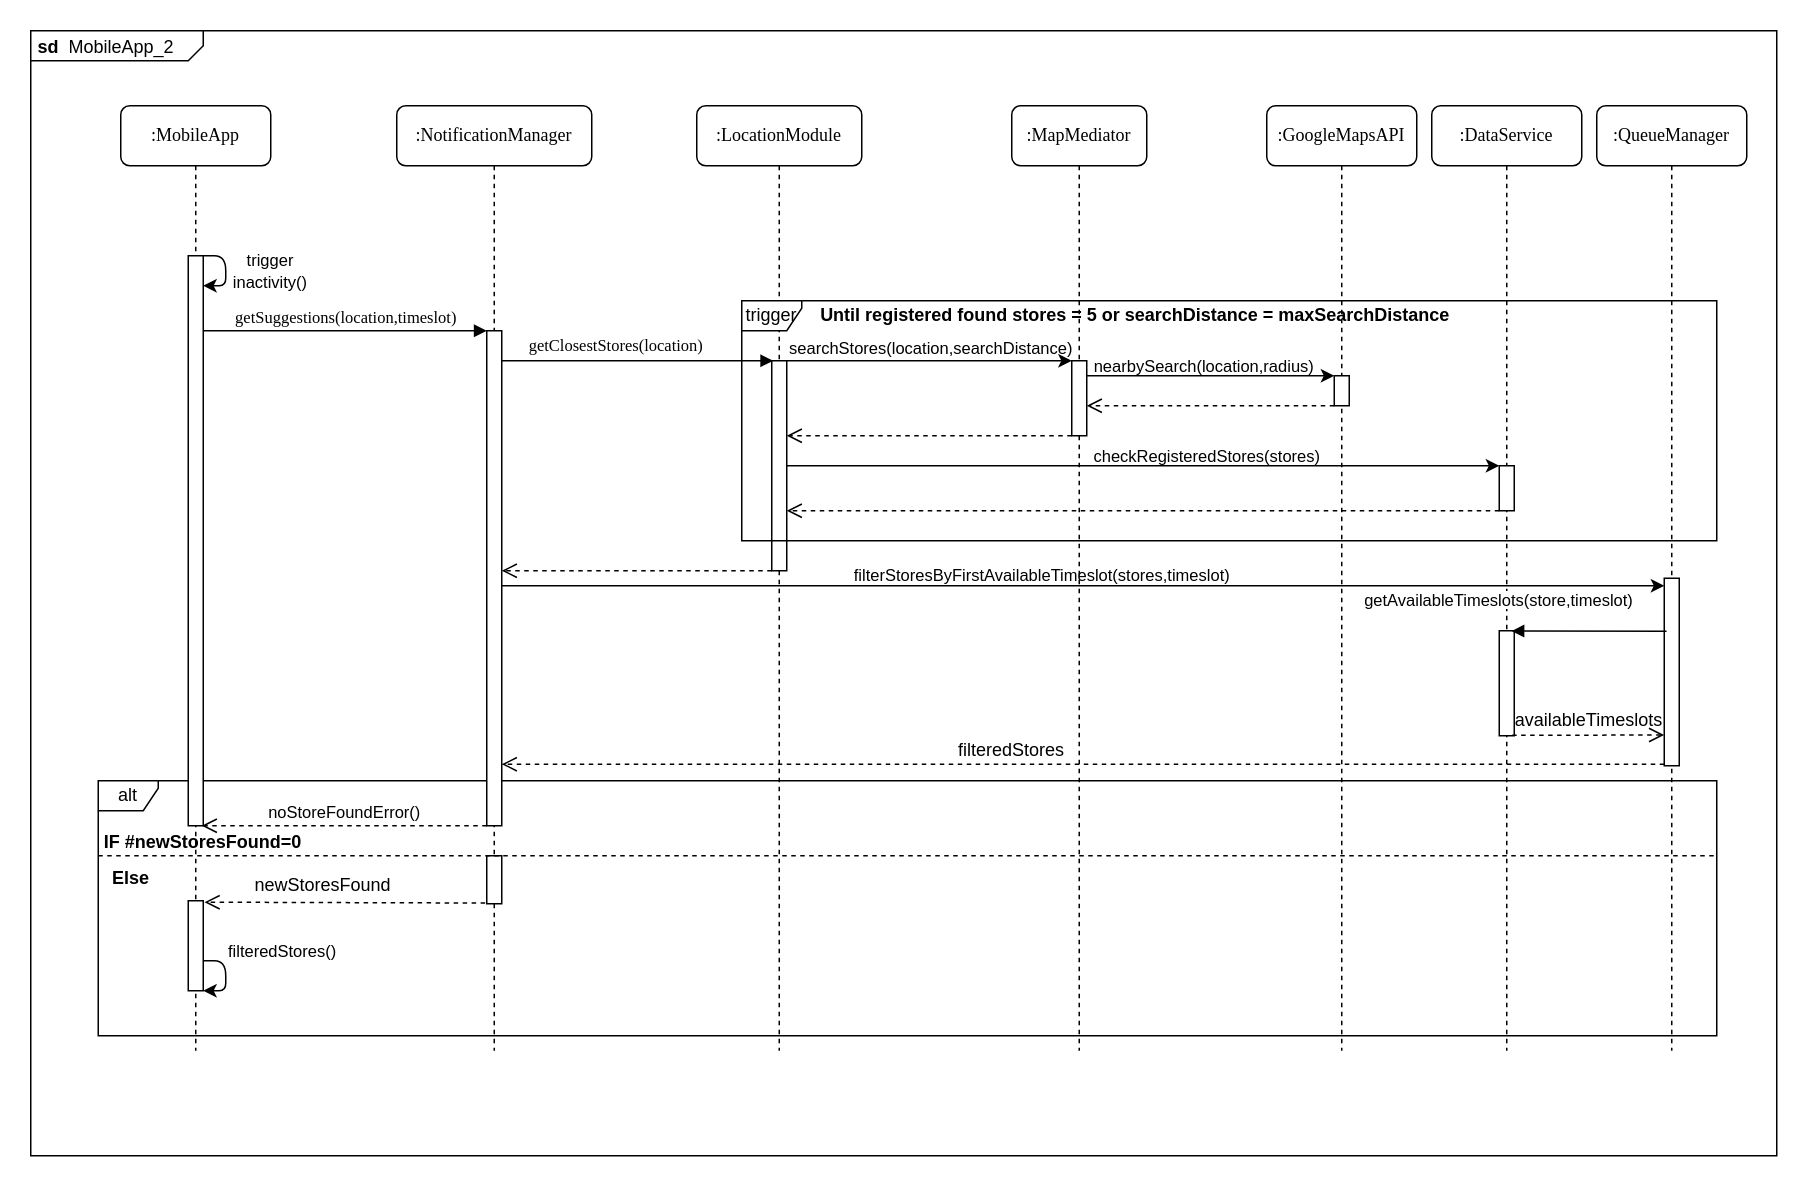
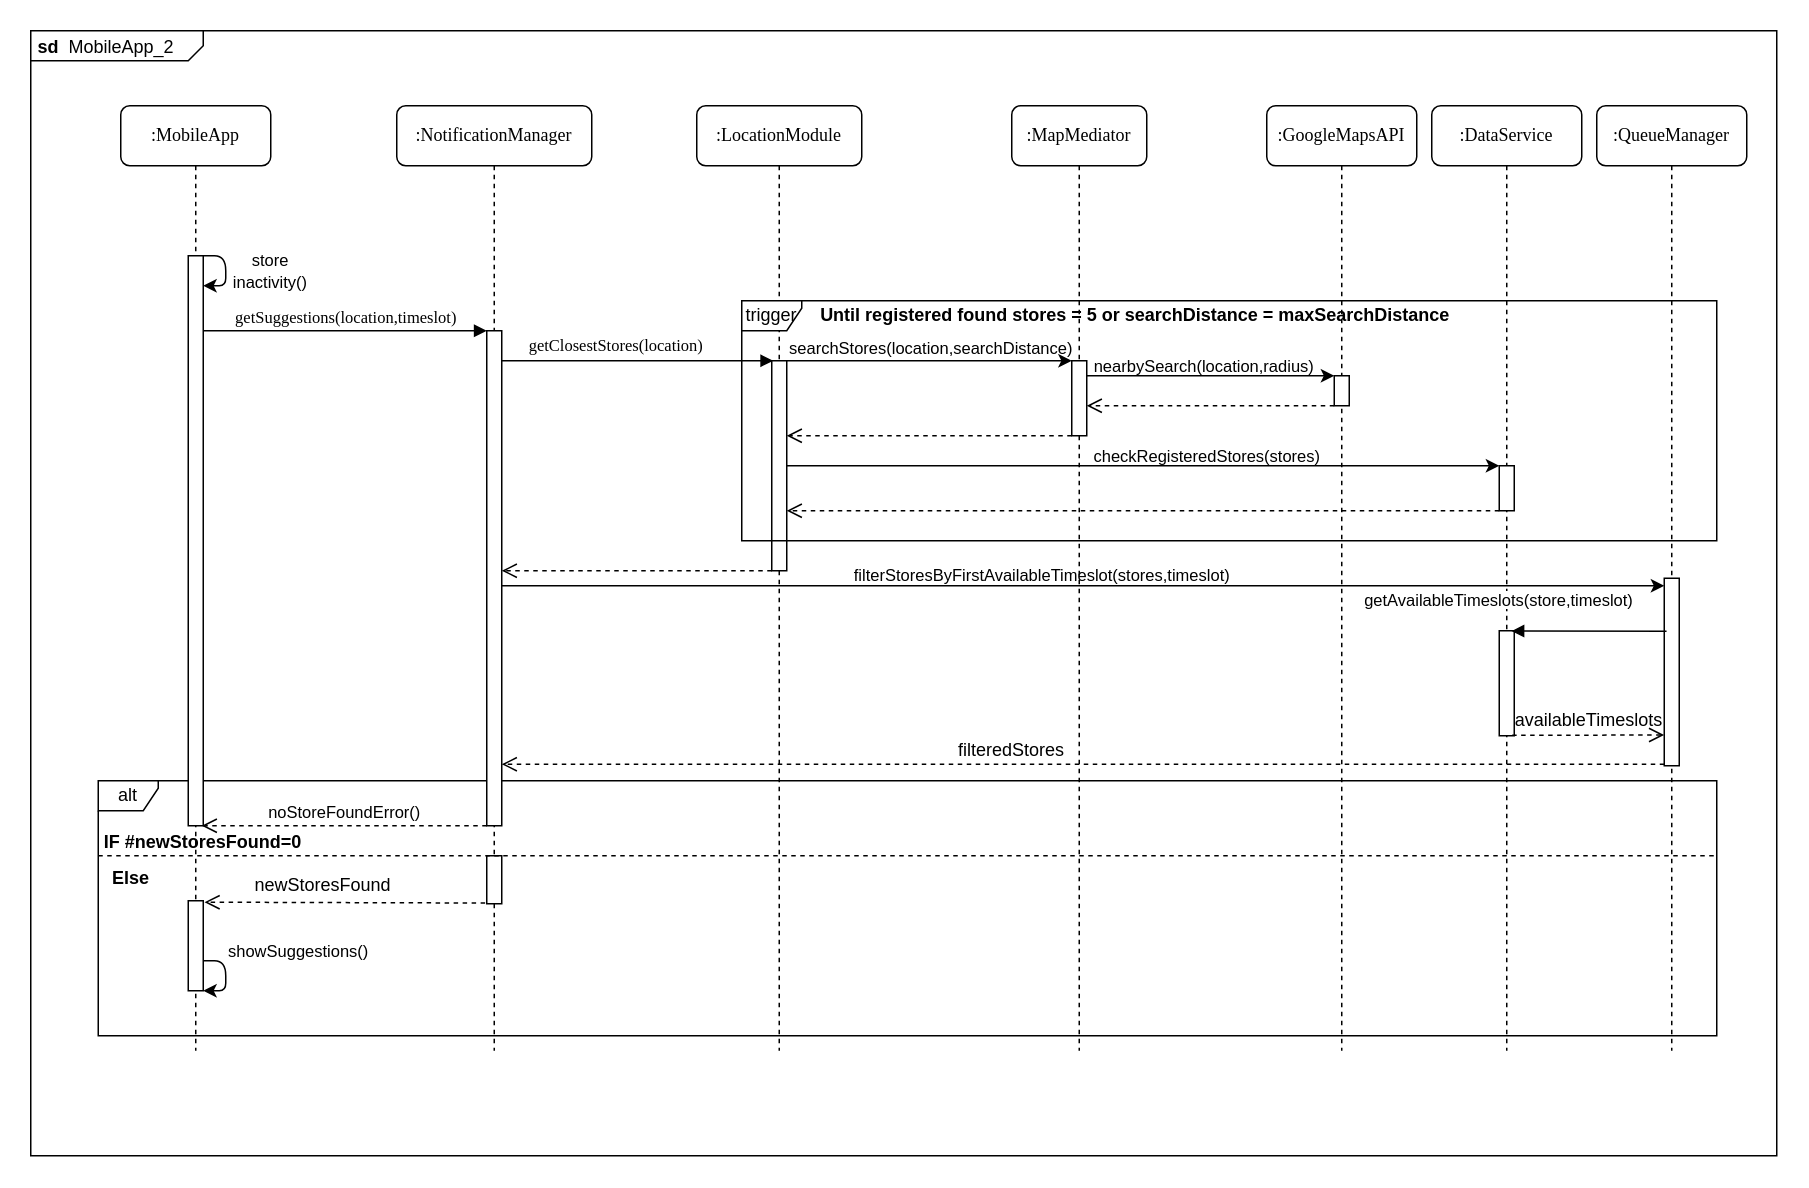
(271, 271) -> (271, 271)
(302, 963) -> (302, 963)
